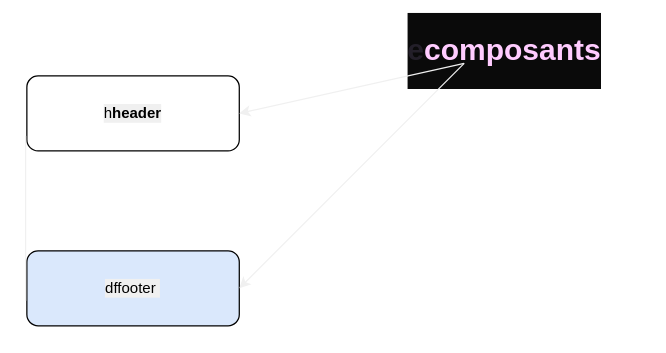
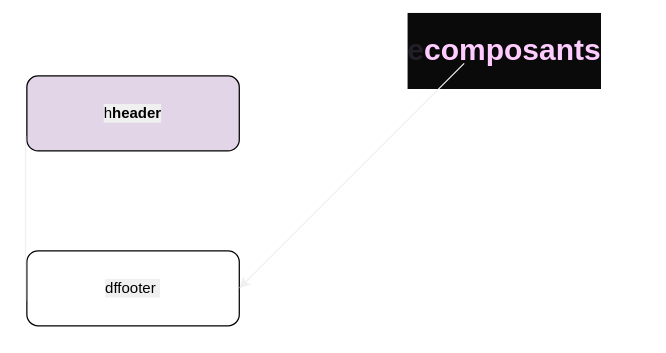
(433, 70) -> none
(133, 113) -> (133, 113)
(133, 288) -> (133, 288)
